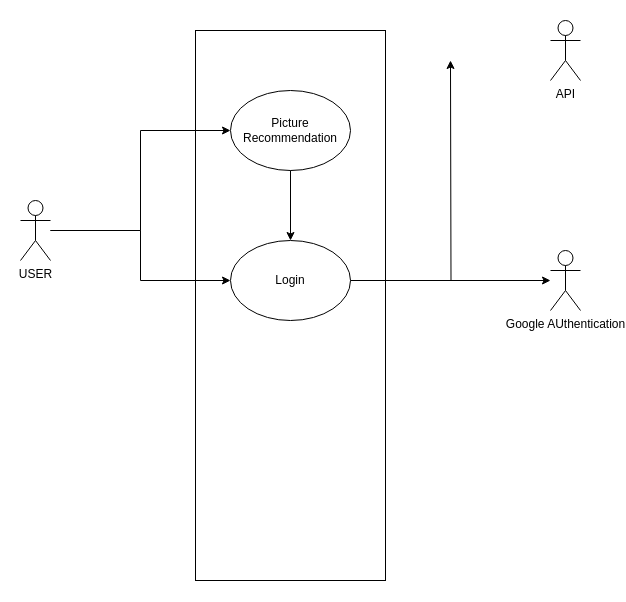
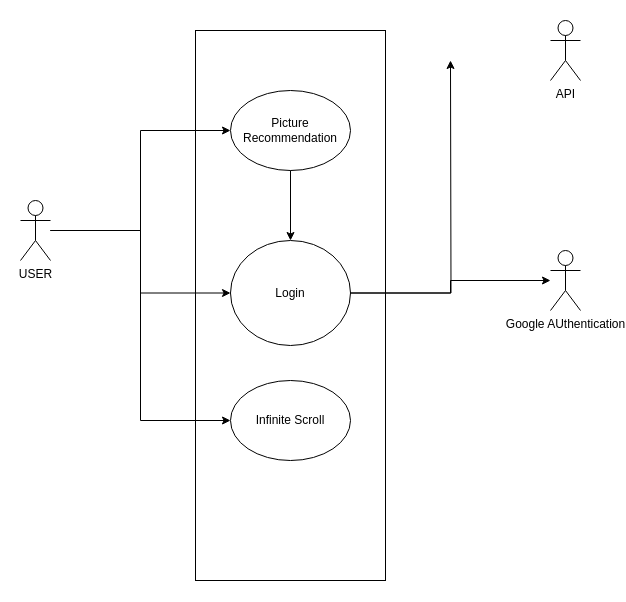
(291, 281) -> (291, 293)
none -> (141, 400)
none -> (291, 421)
